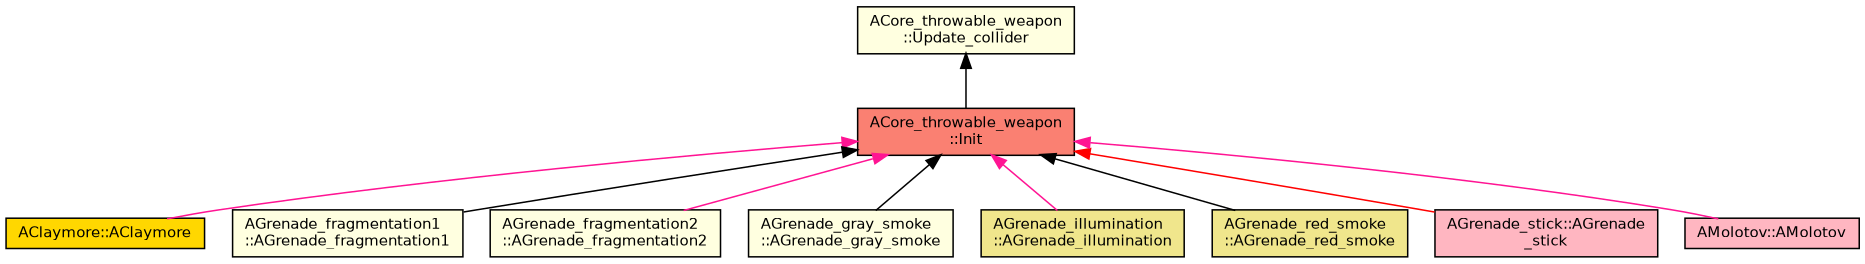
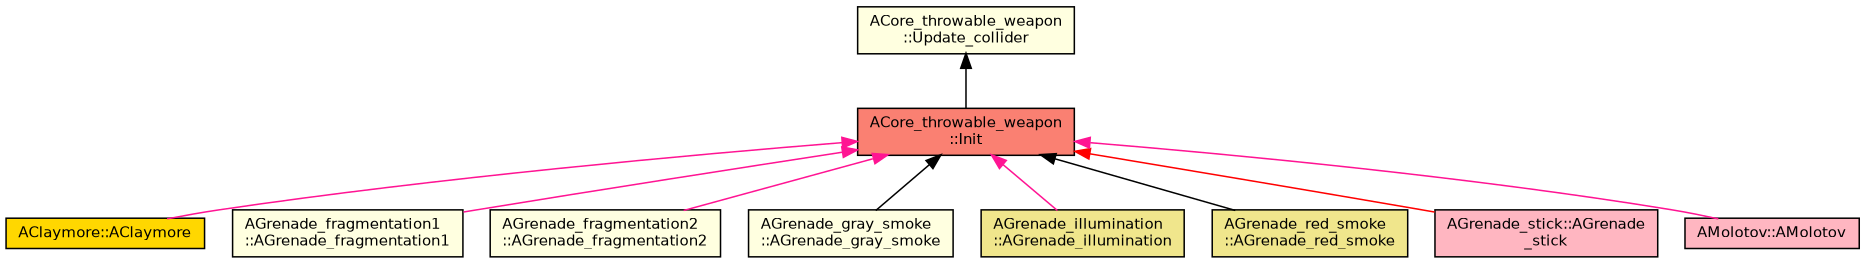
(653, 182) -> (653, 182)
